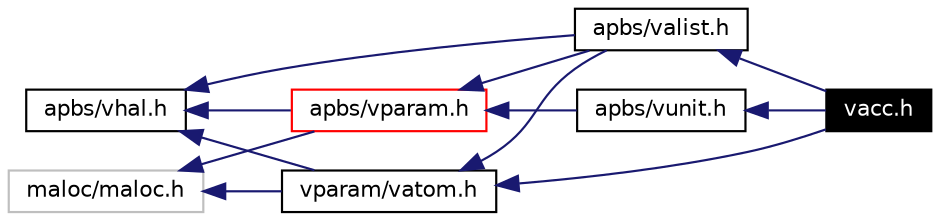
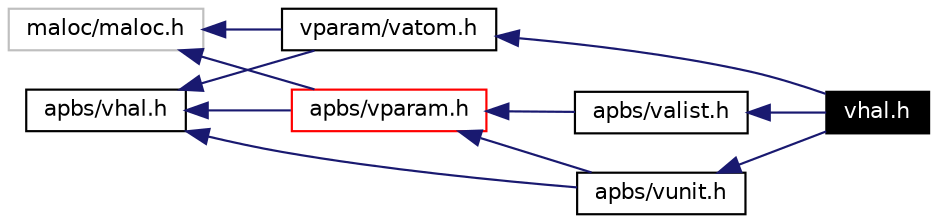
(390, 53) -> (392, 168)
(547, 96) -> none
(879, 110) -> (878, 113)
